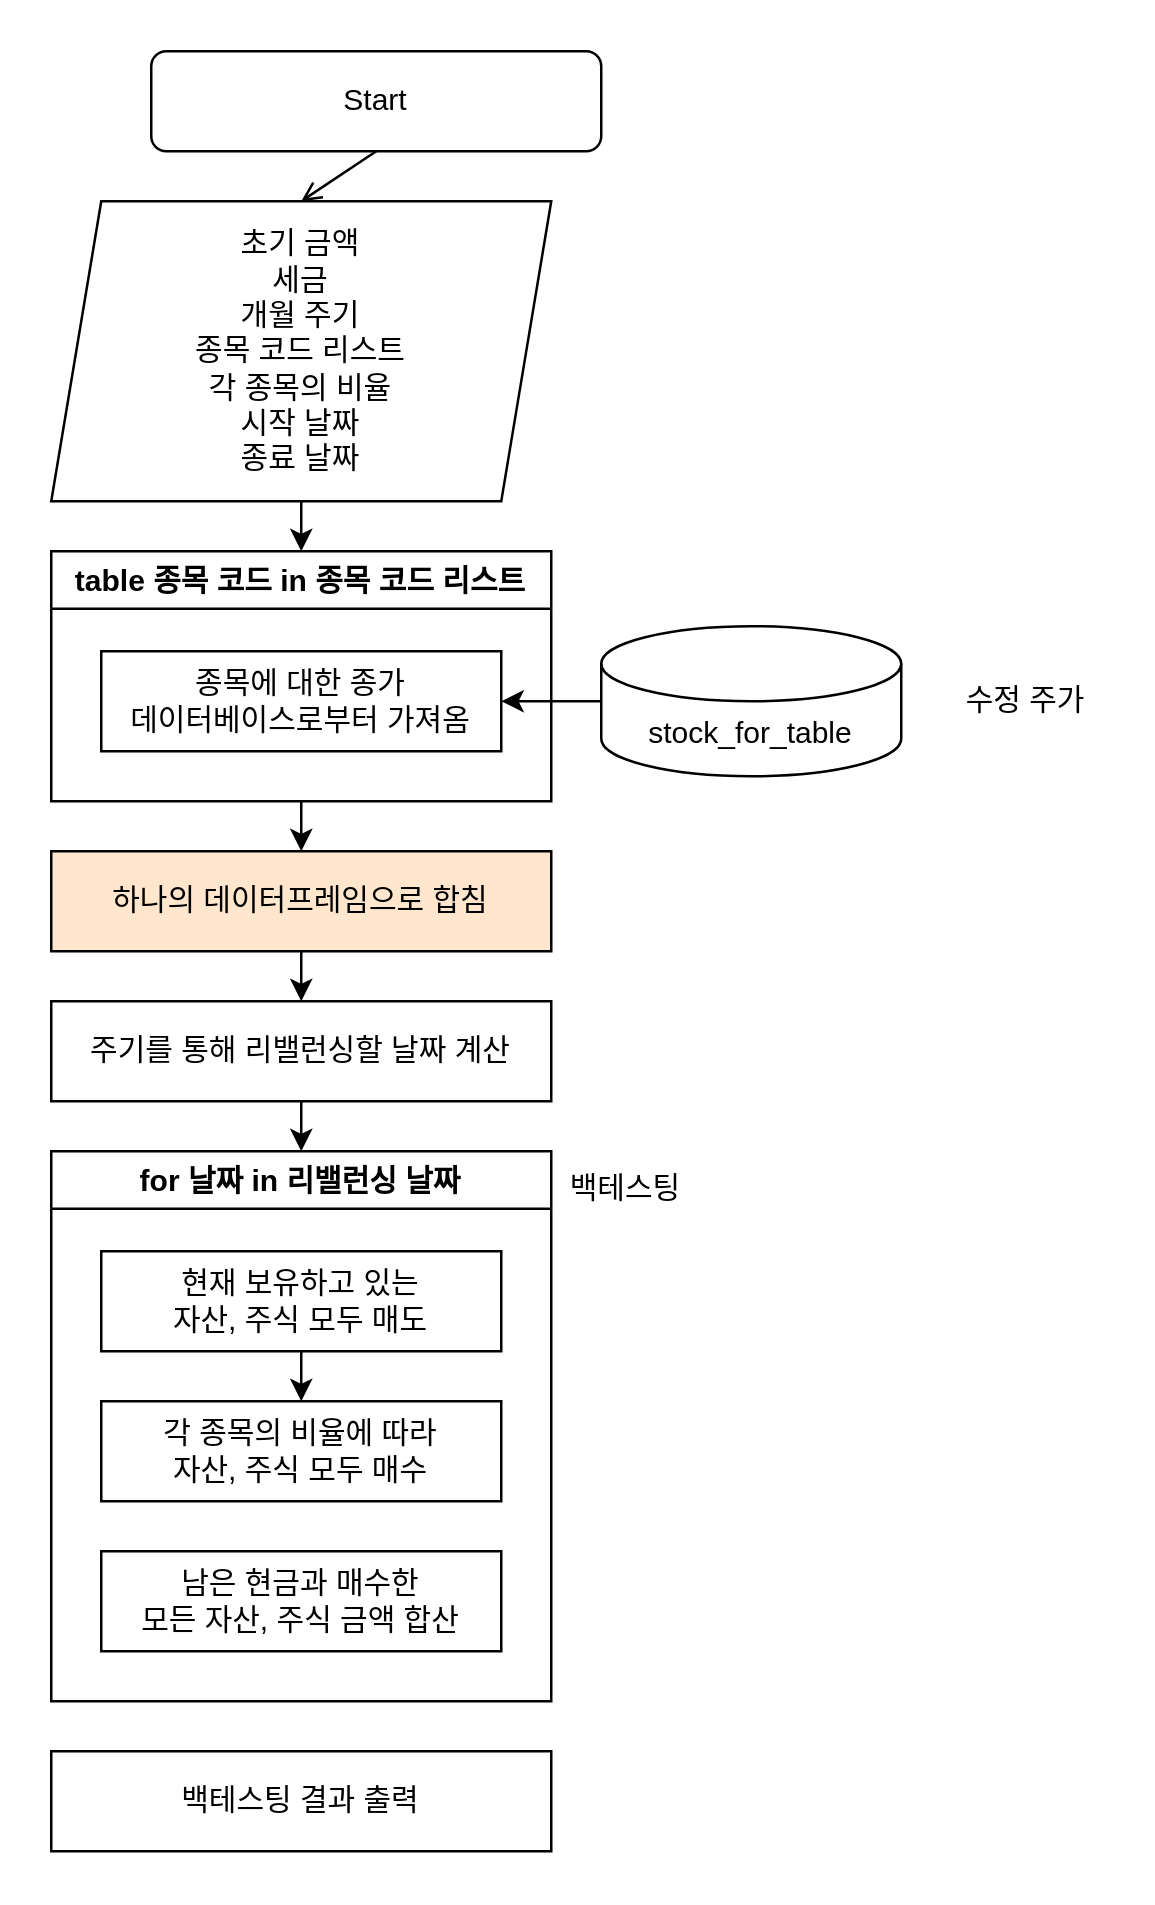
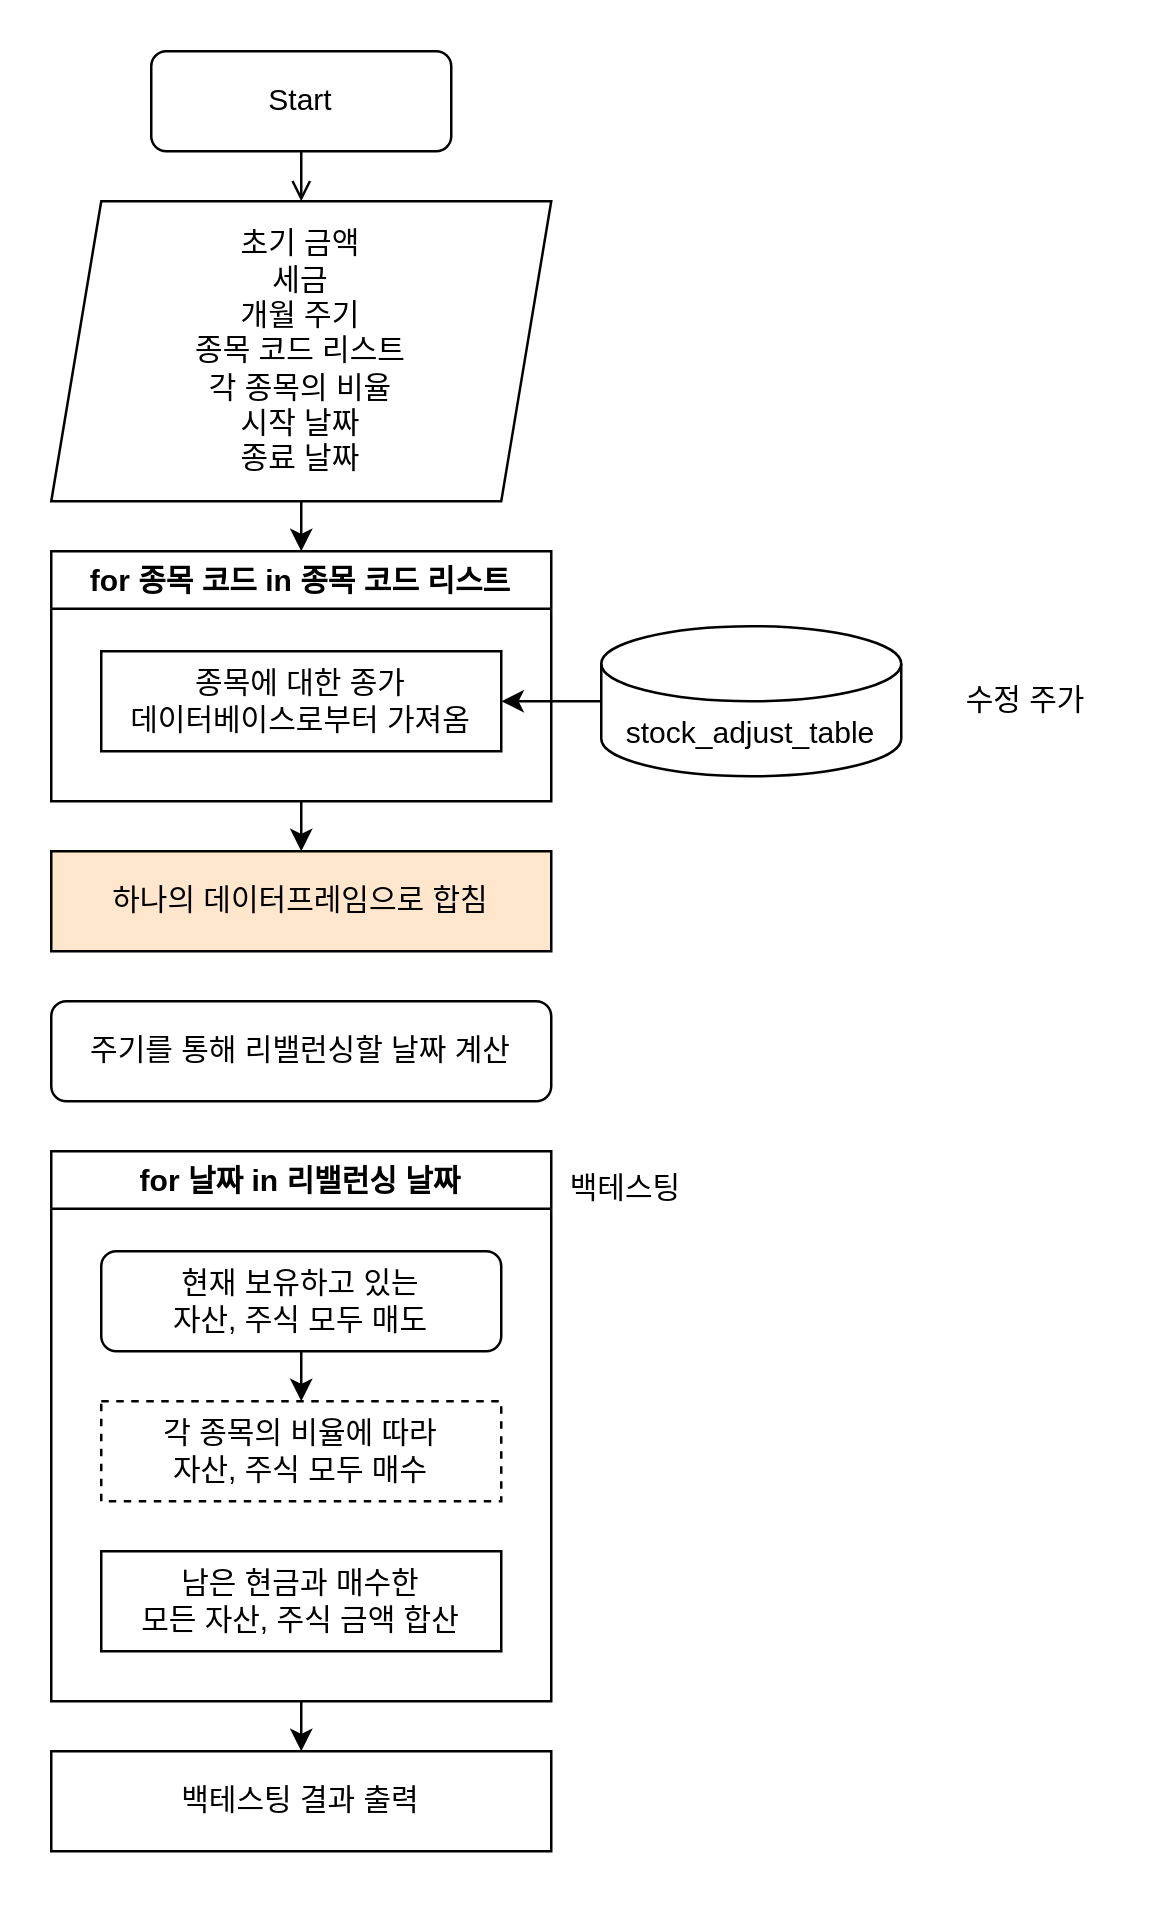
(376, 101) -> (301, 101)
(300, 581) -> (300, 581)
(751, 734) -> (751, 734)
(301, 968) -> none
(301, 1051) -> (301, 1051)
(301, 1118) -> none
(301, 1301) -> (301, 1301)
(301, 1451) -> (301, 1451)
none -> (301, 1720)
